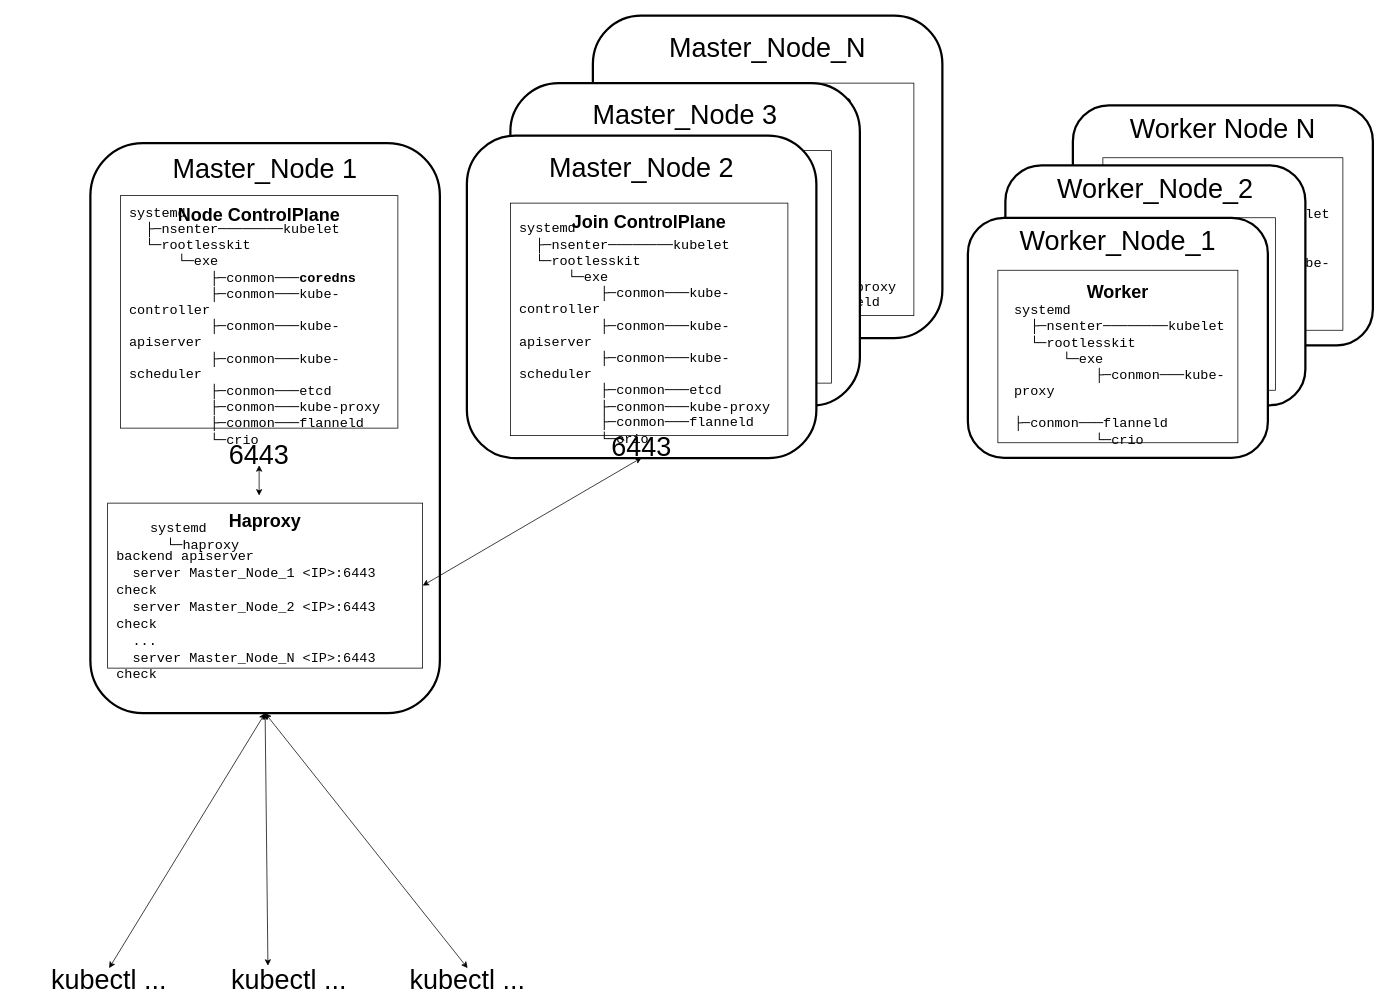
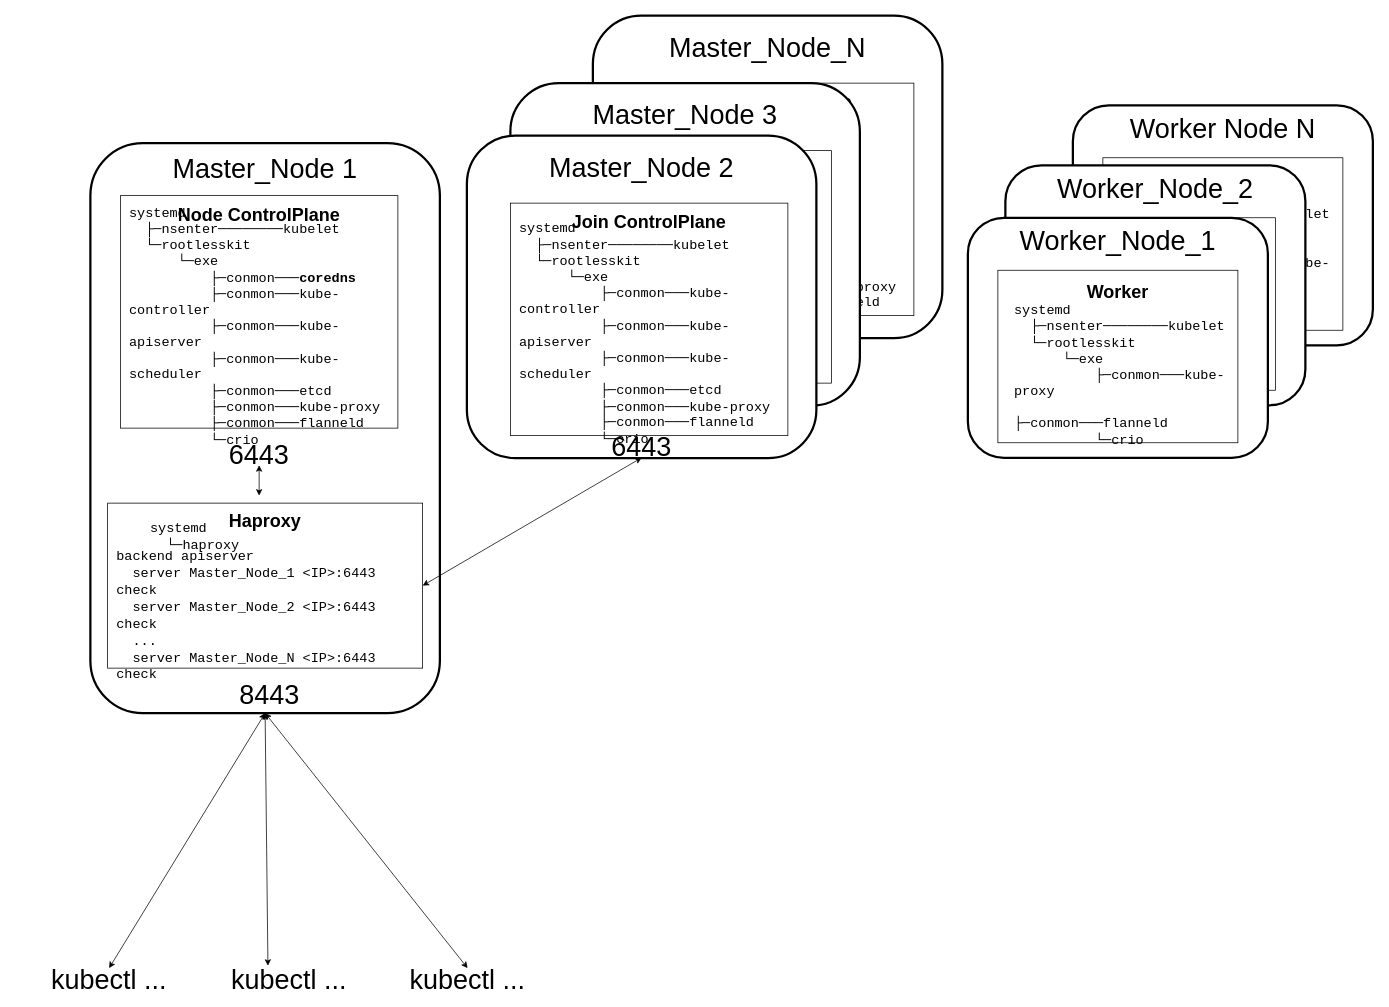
none -> (270, 694)
